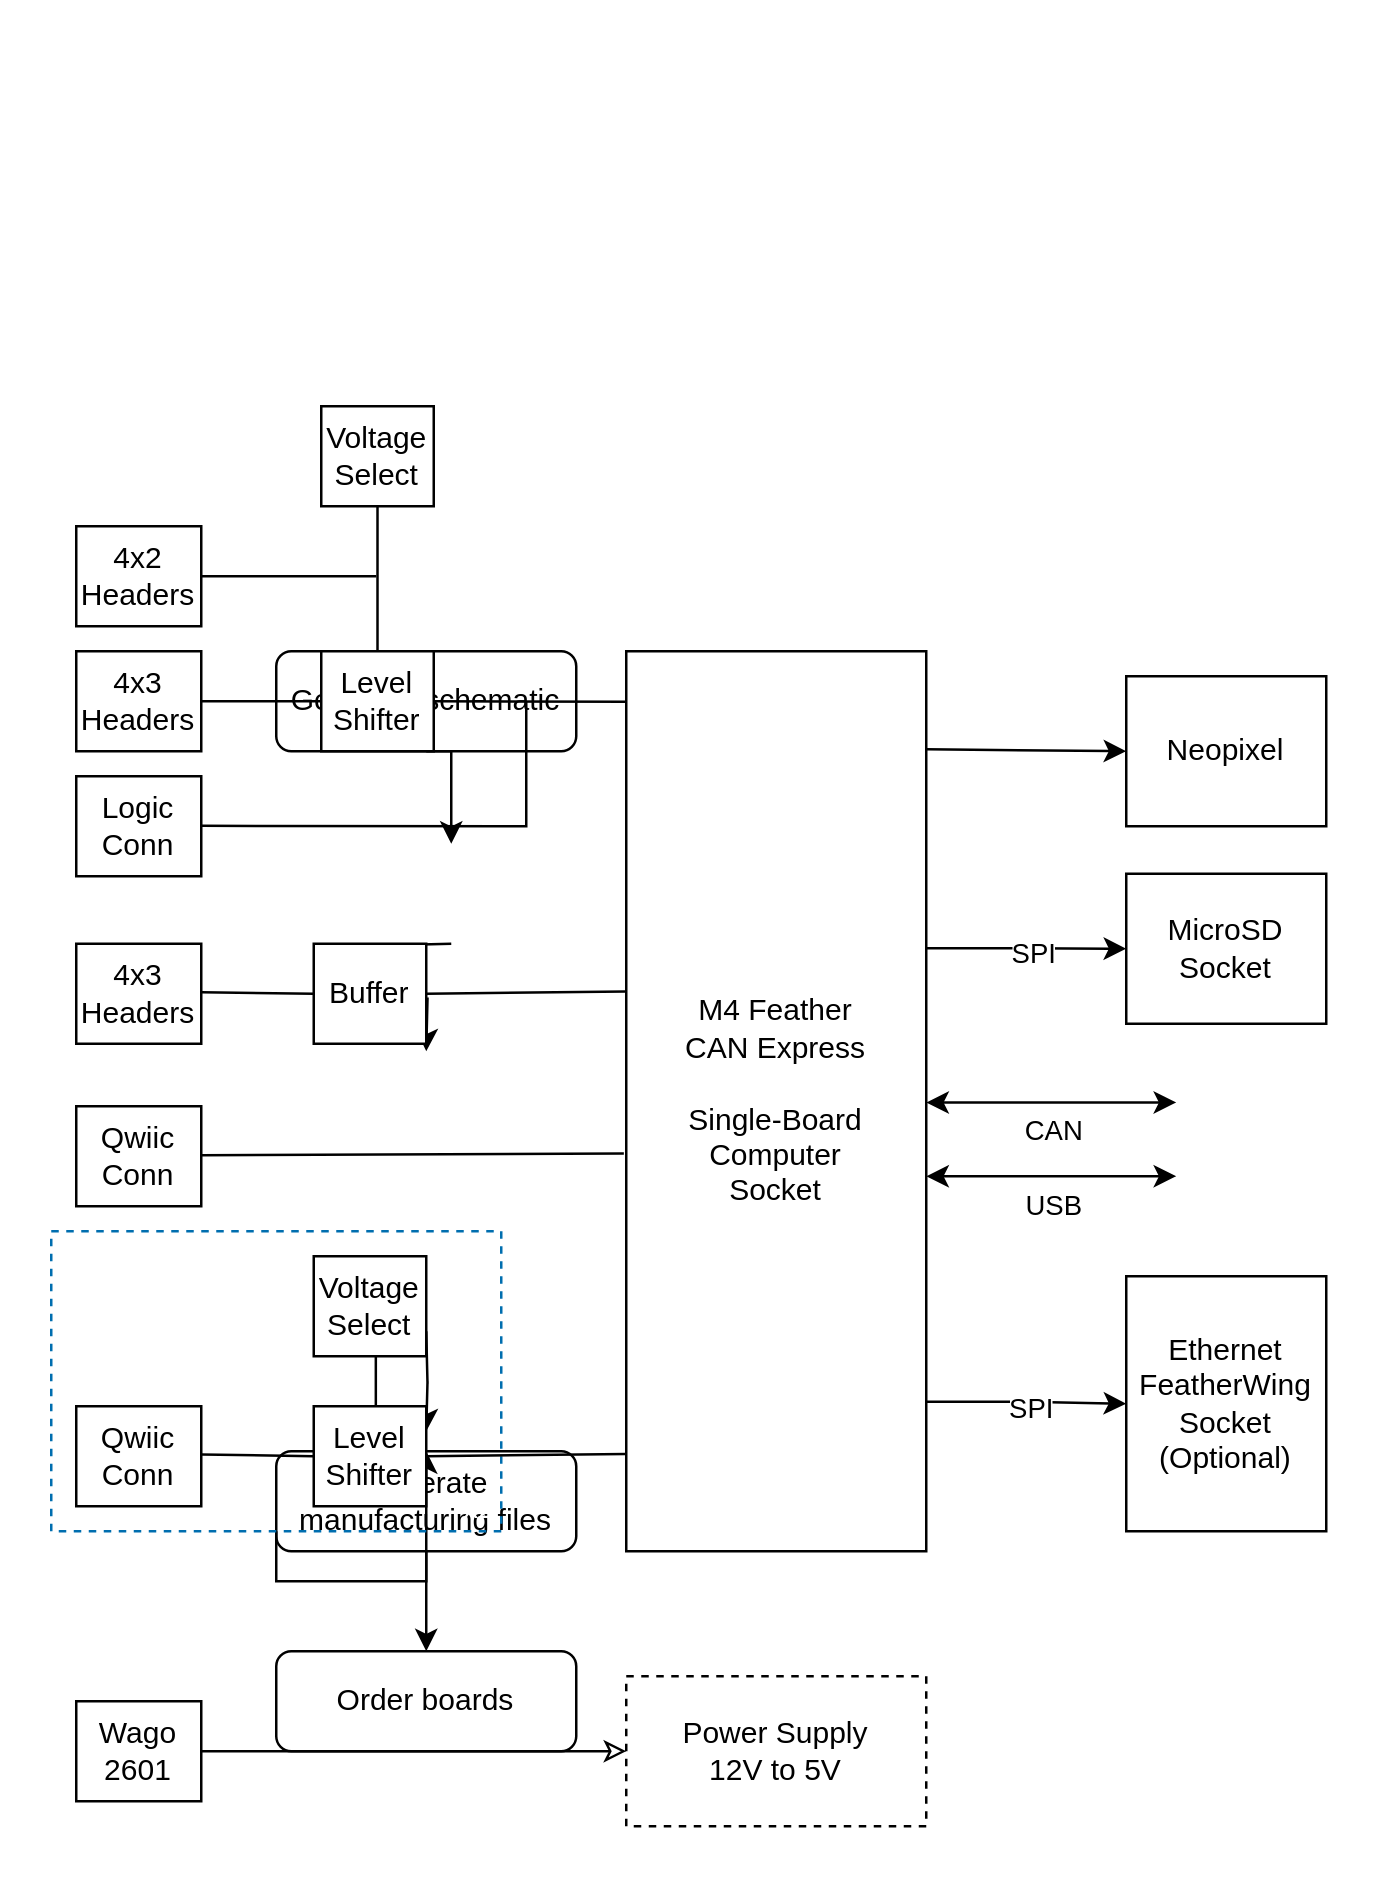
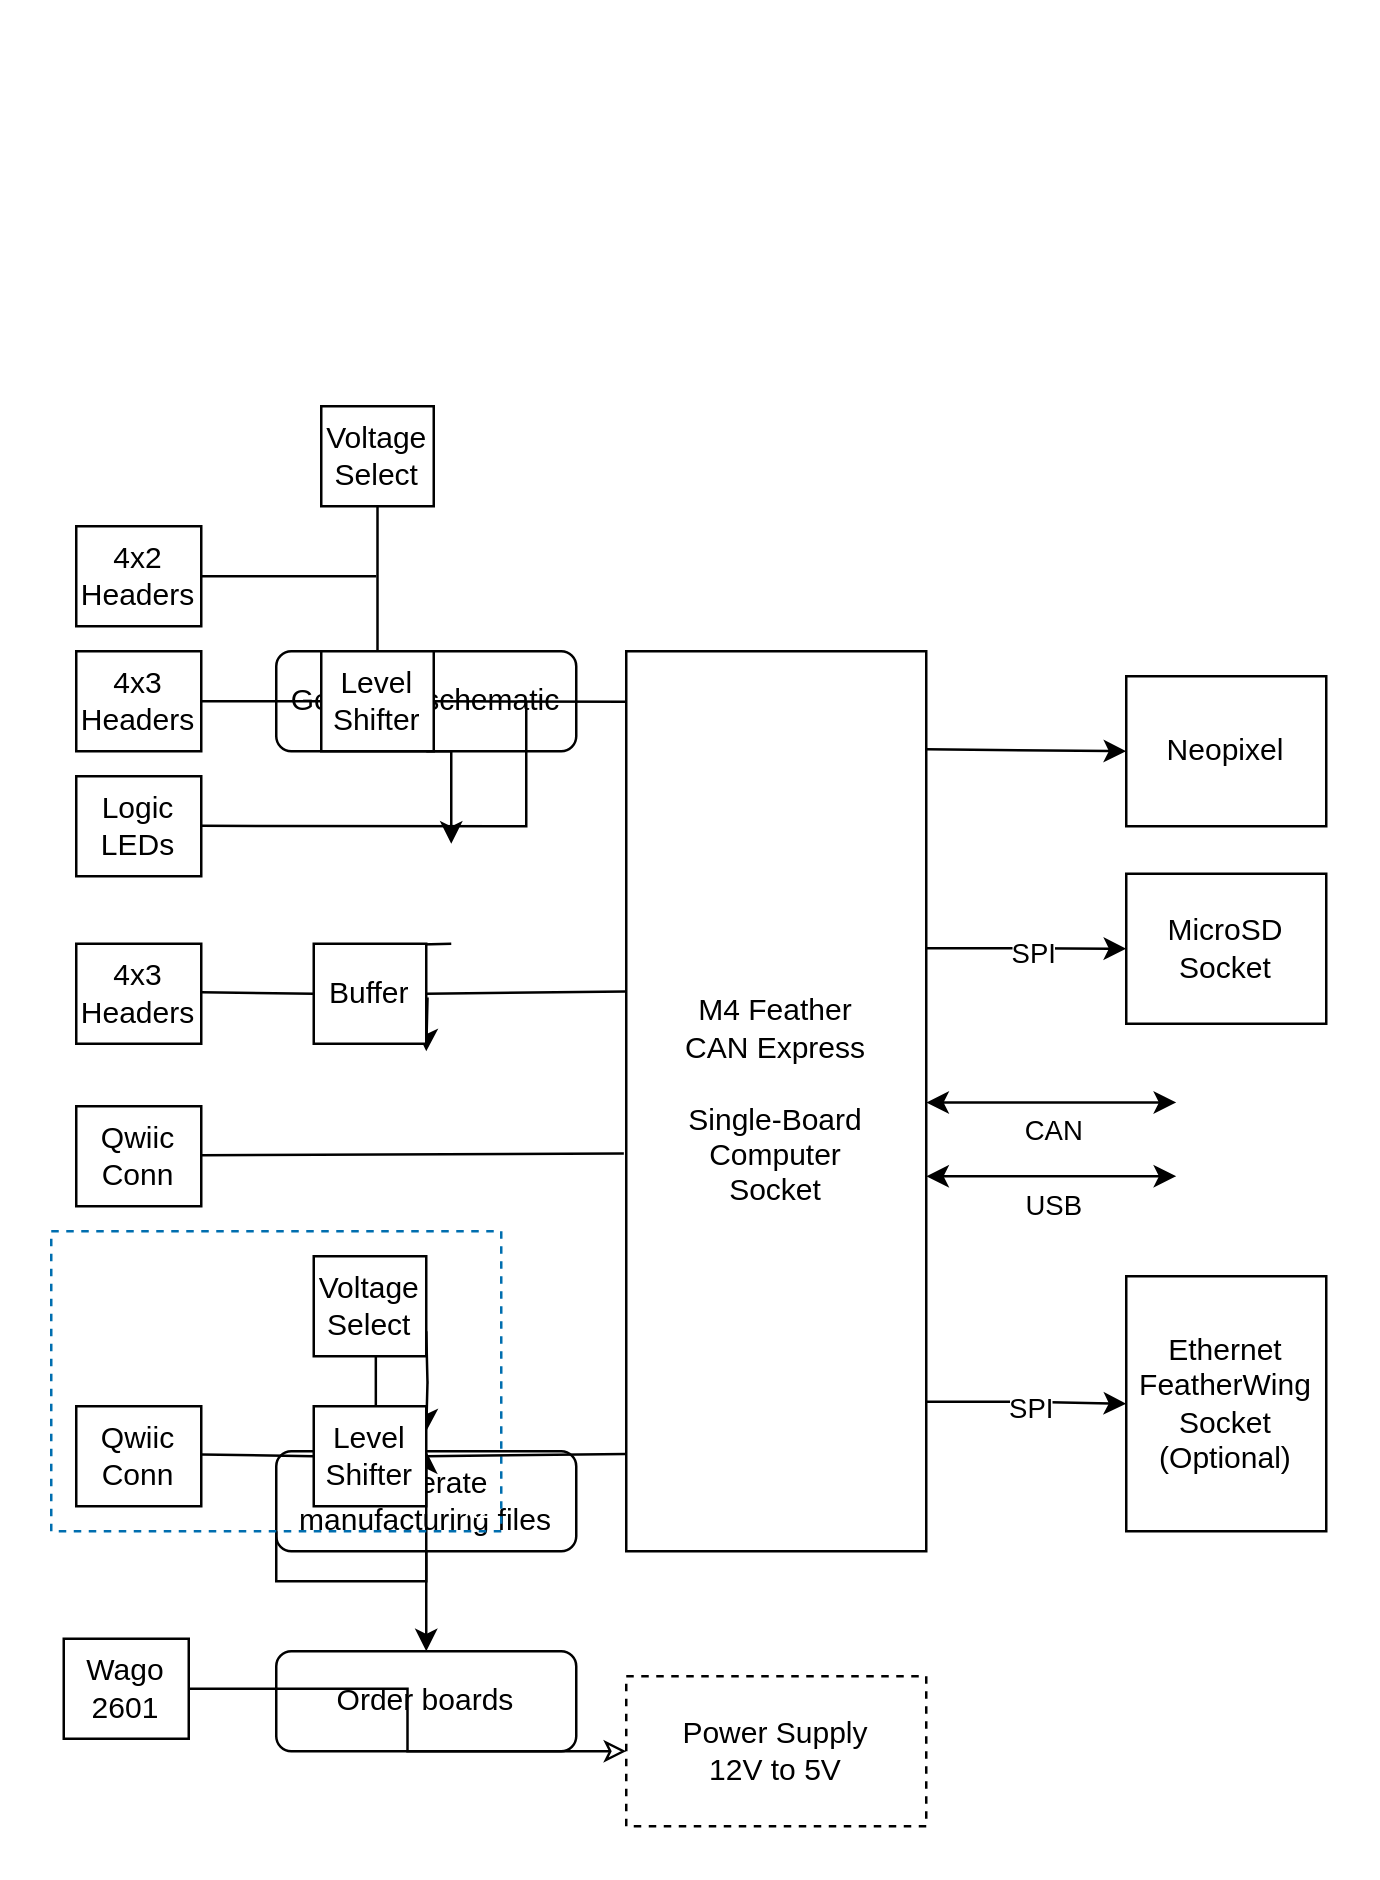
(139, 826) -> (139, 826)
(139, 1751) -> (126, 1689)
